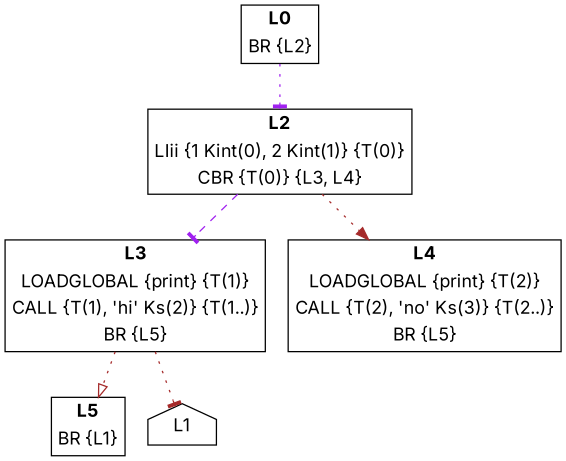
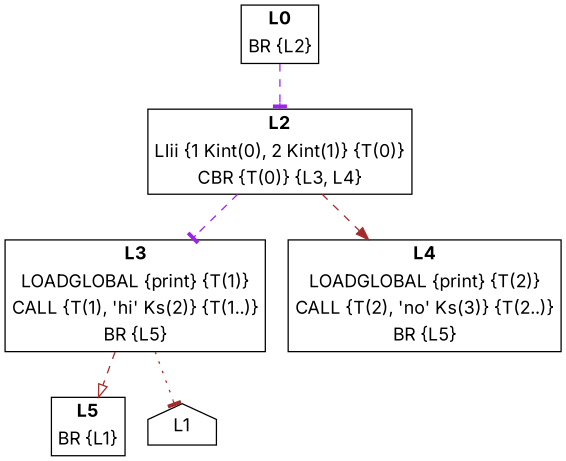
(280, 83) -> (280, 83)
(341, 213) -> (341, 213)
(109, 368) -> (109, 368)
